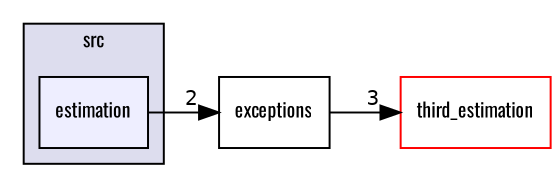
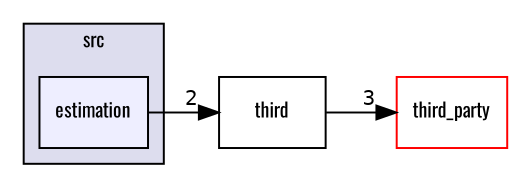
(274, 112) -> (272, 112)
(476, 112) -> (452, 112)
